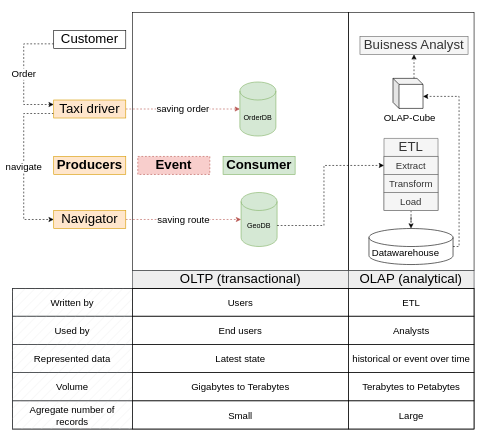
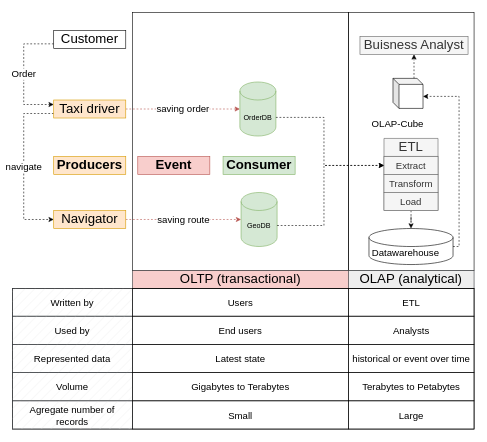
none -> (323, 117)
(409, 117) -> (397, 123)
(174, 165) -> (174, 165)
(240, 279) -> (240, 279)
